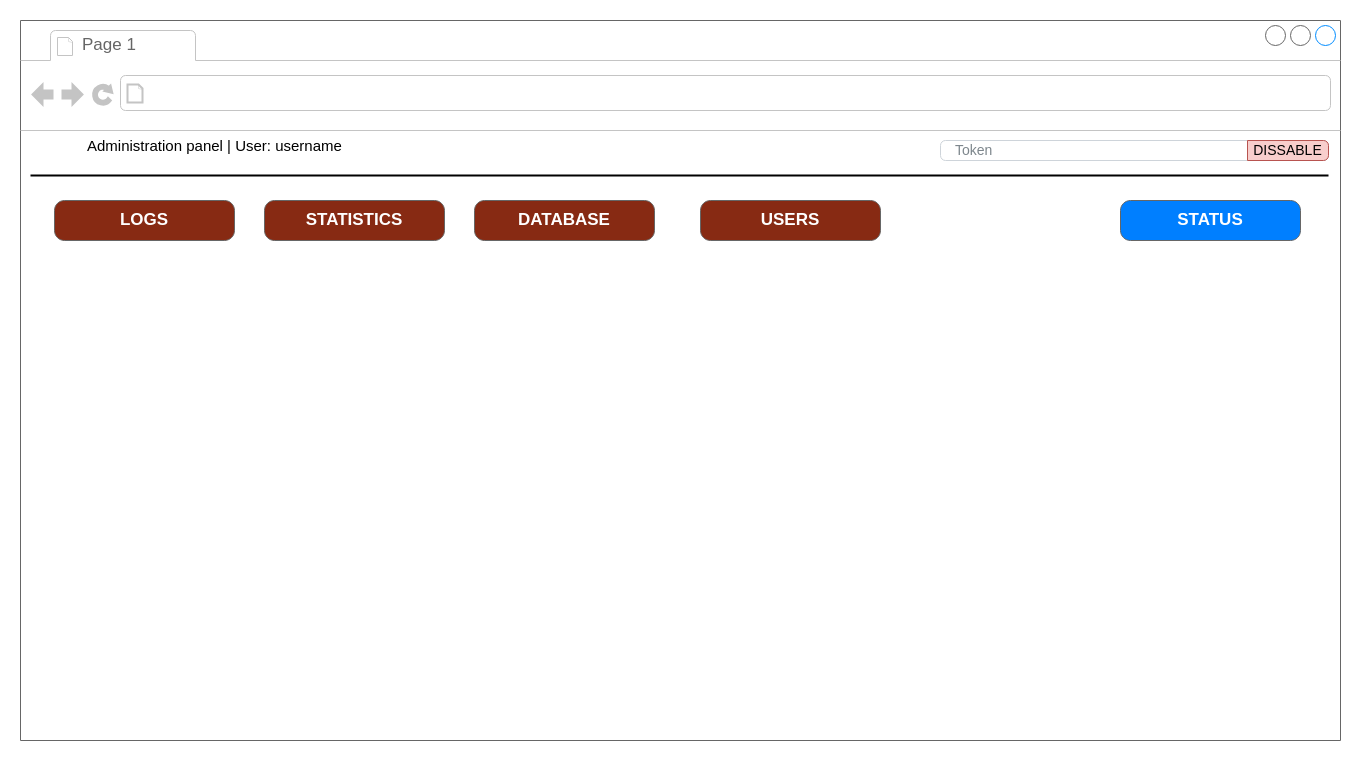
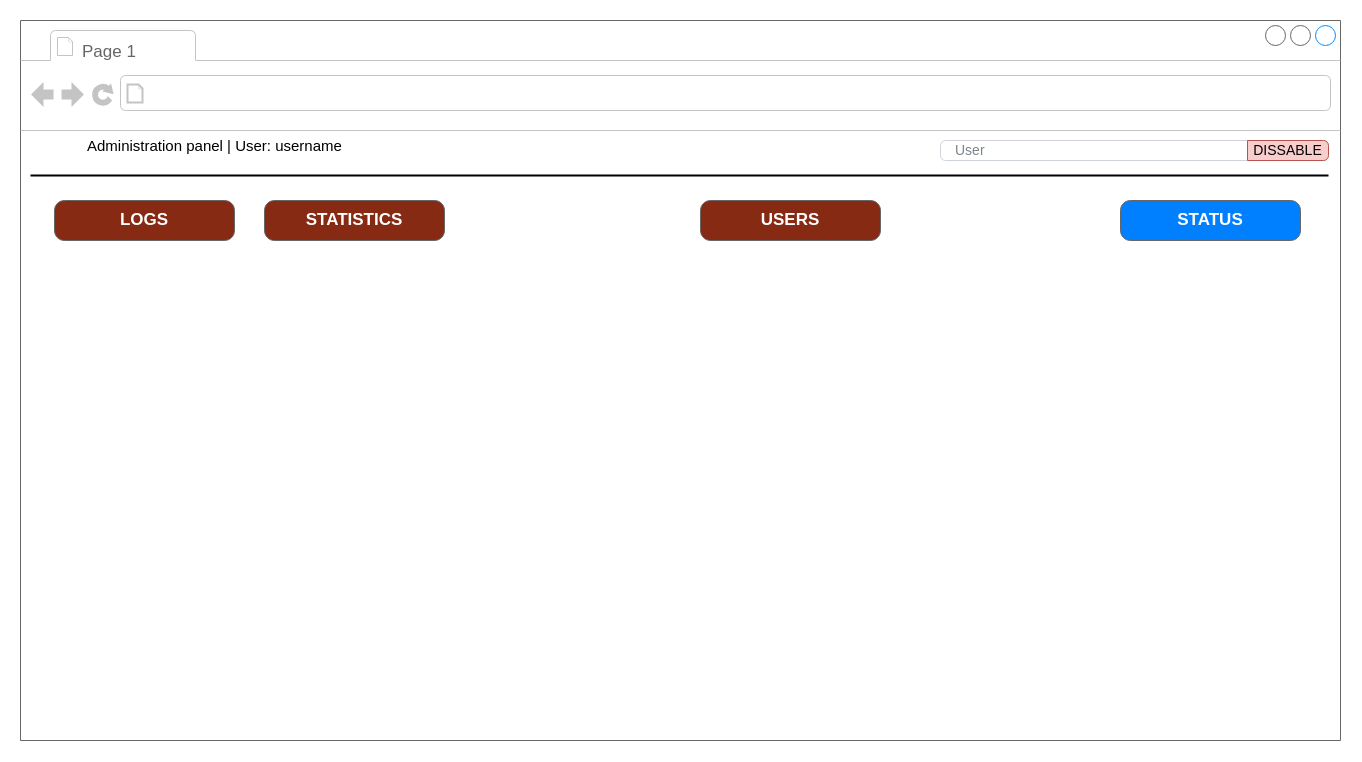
(136, 46) -> (123, 53)
(975, 151) -> (971, 151)
(565, 221) -> none
